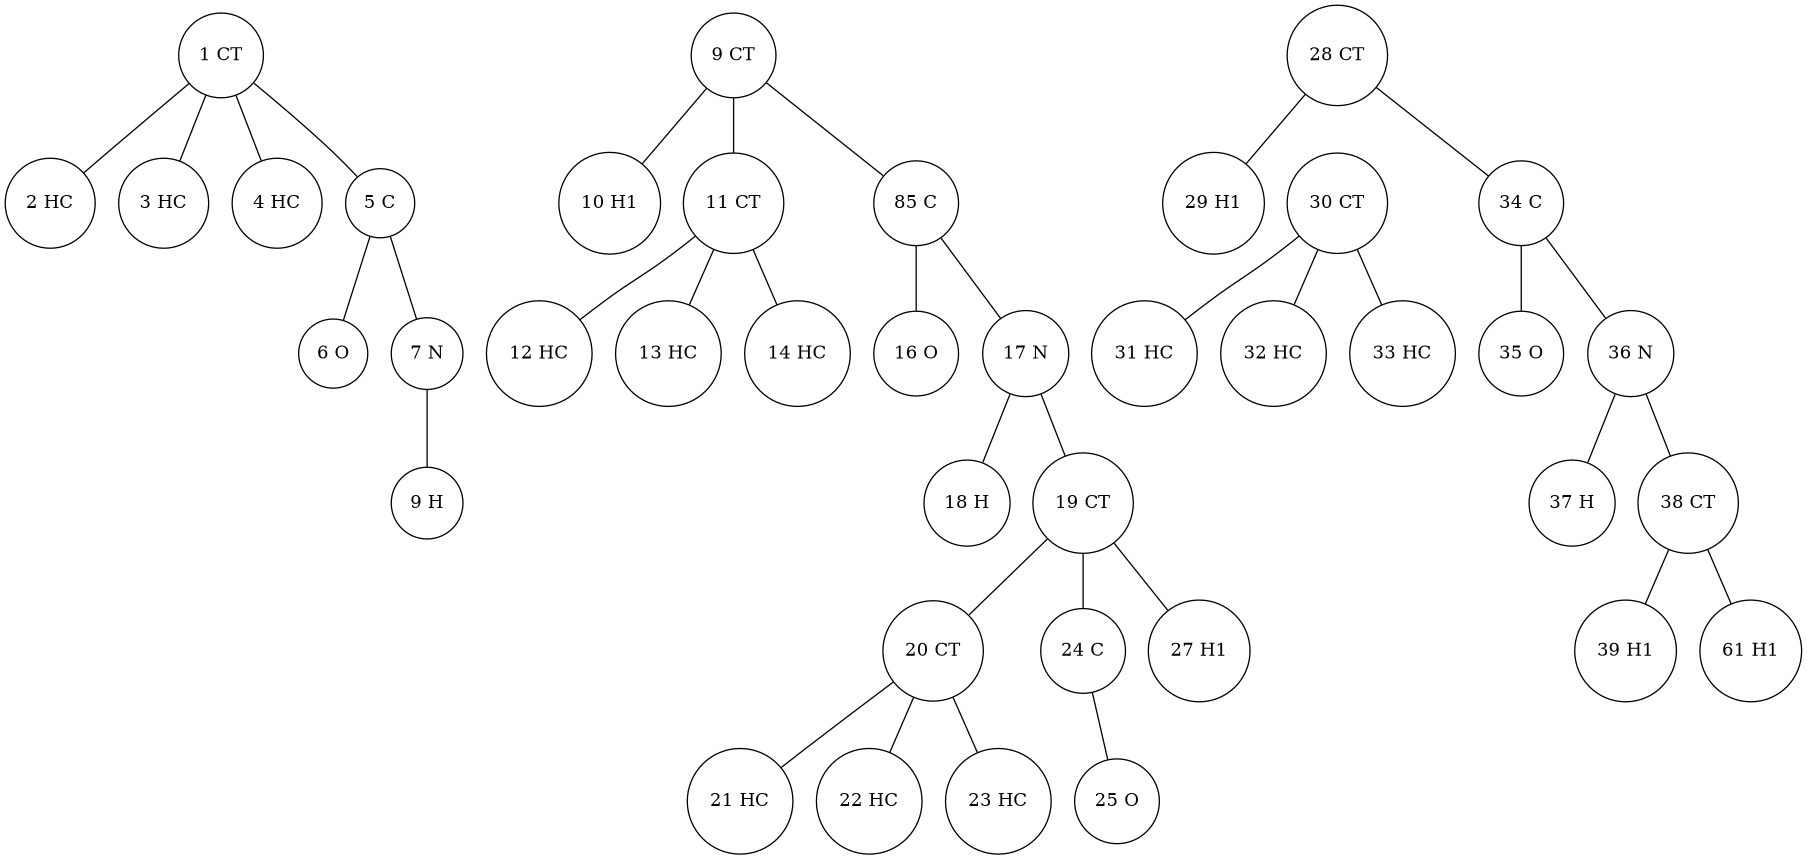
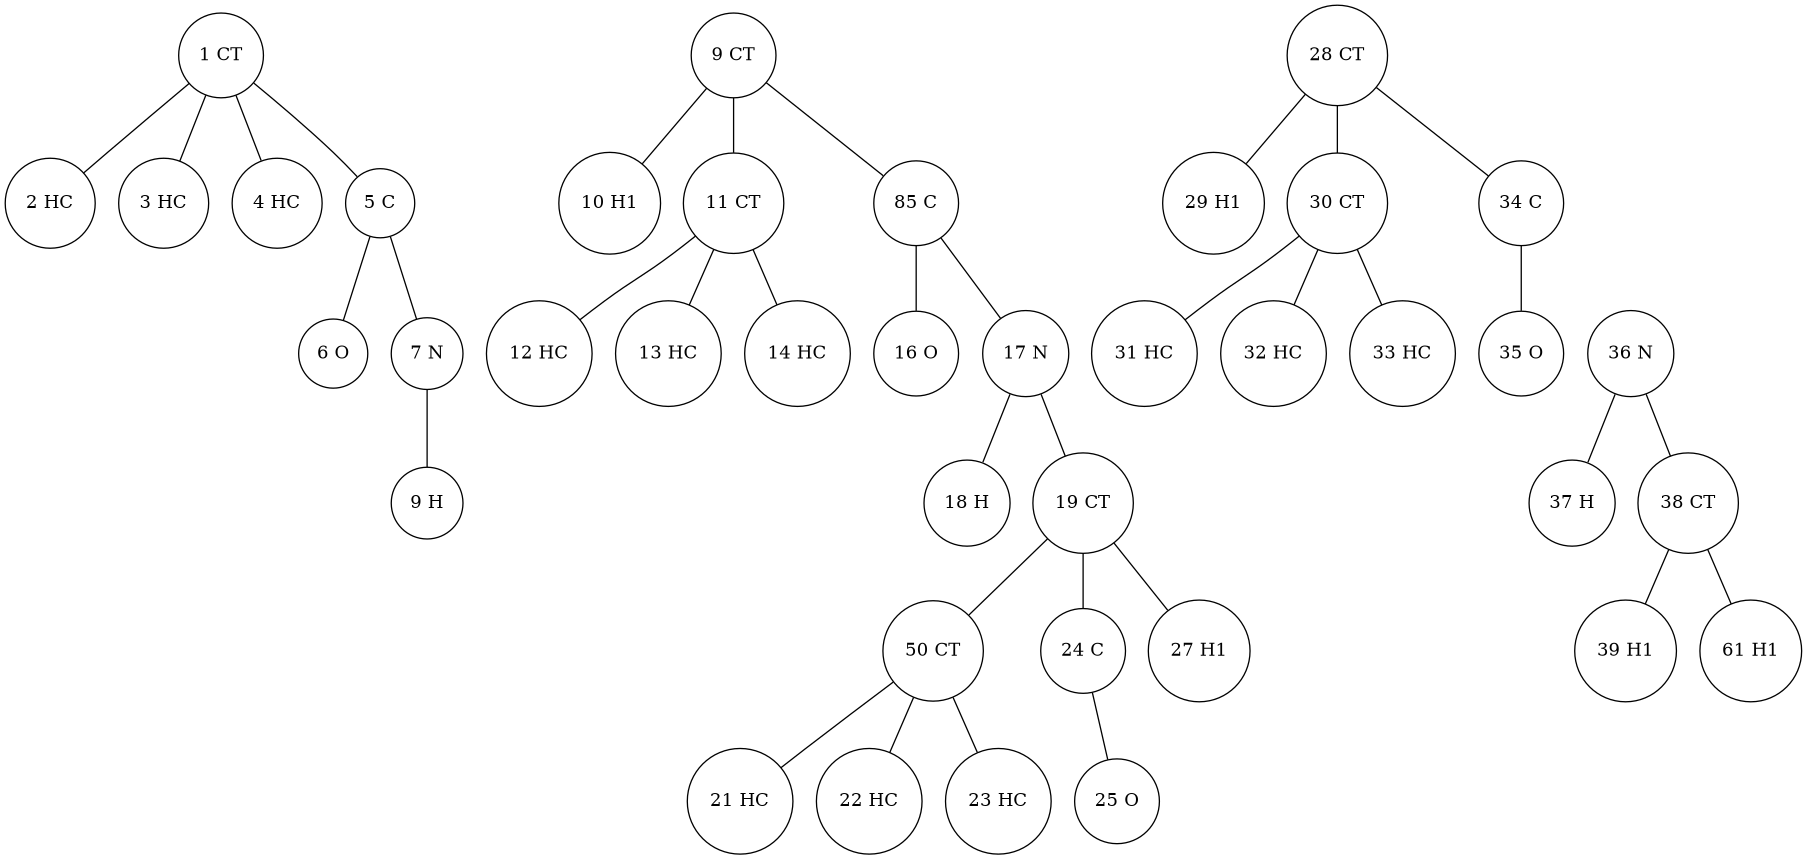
none -> (1337, 129)
(1576, 278) -> none
(933, 651) -> (933, 651)
